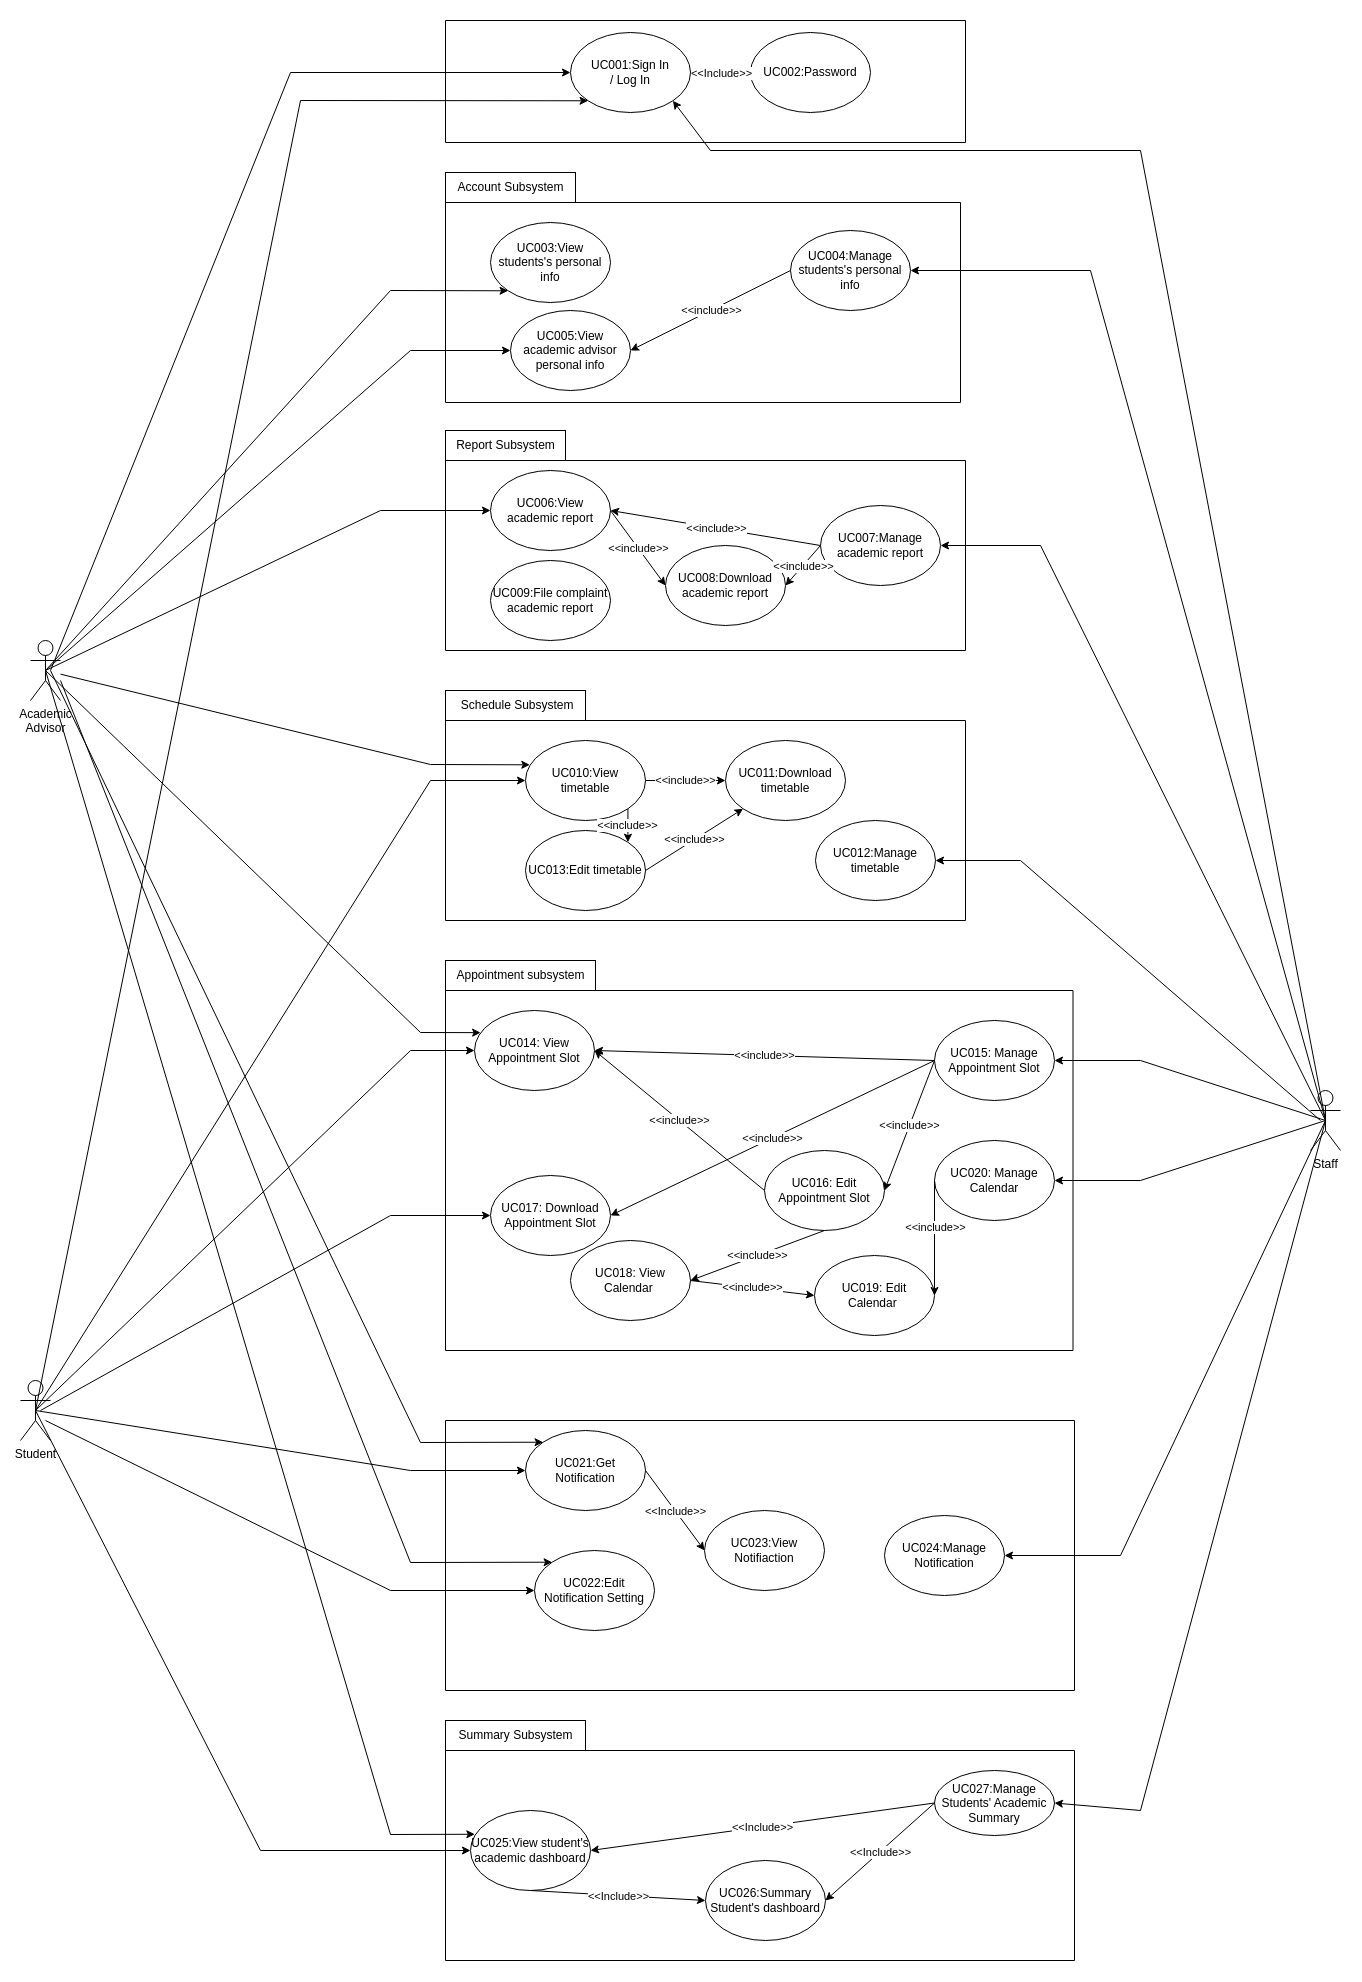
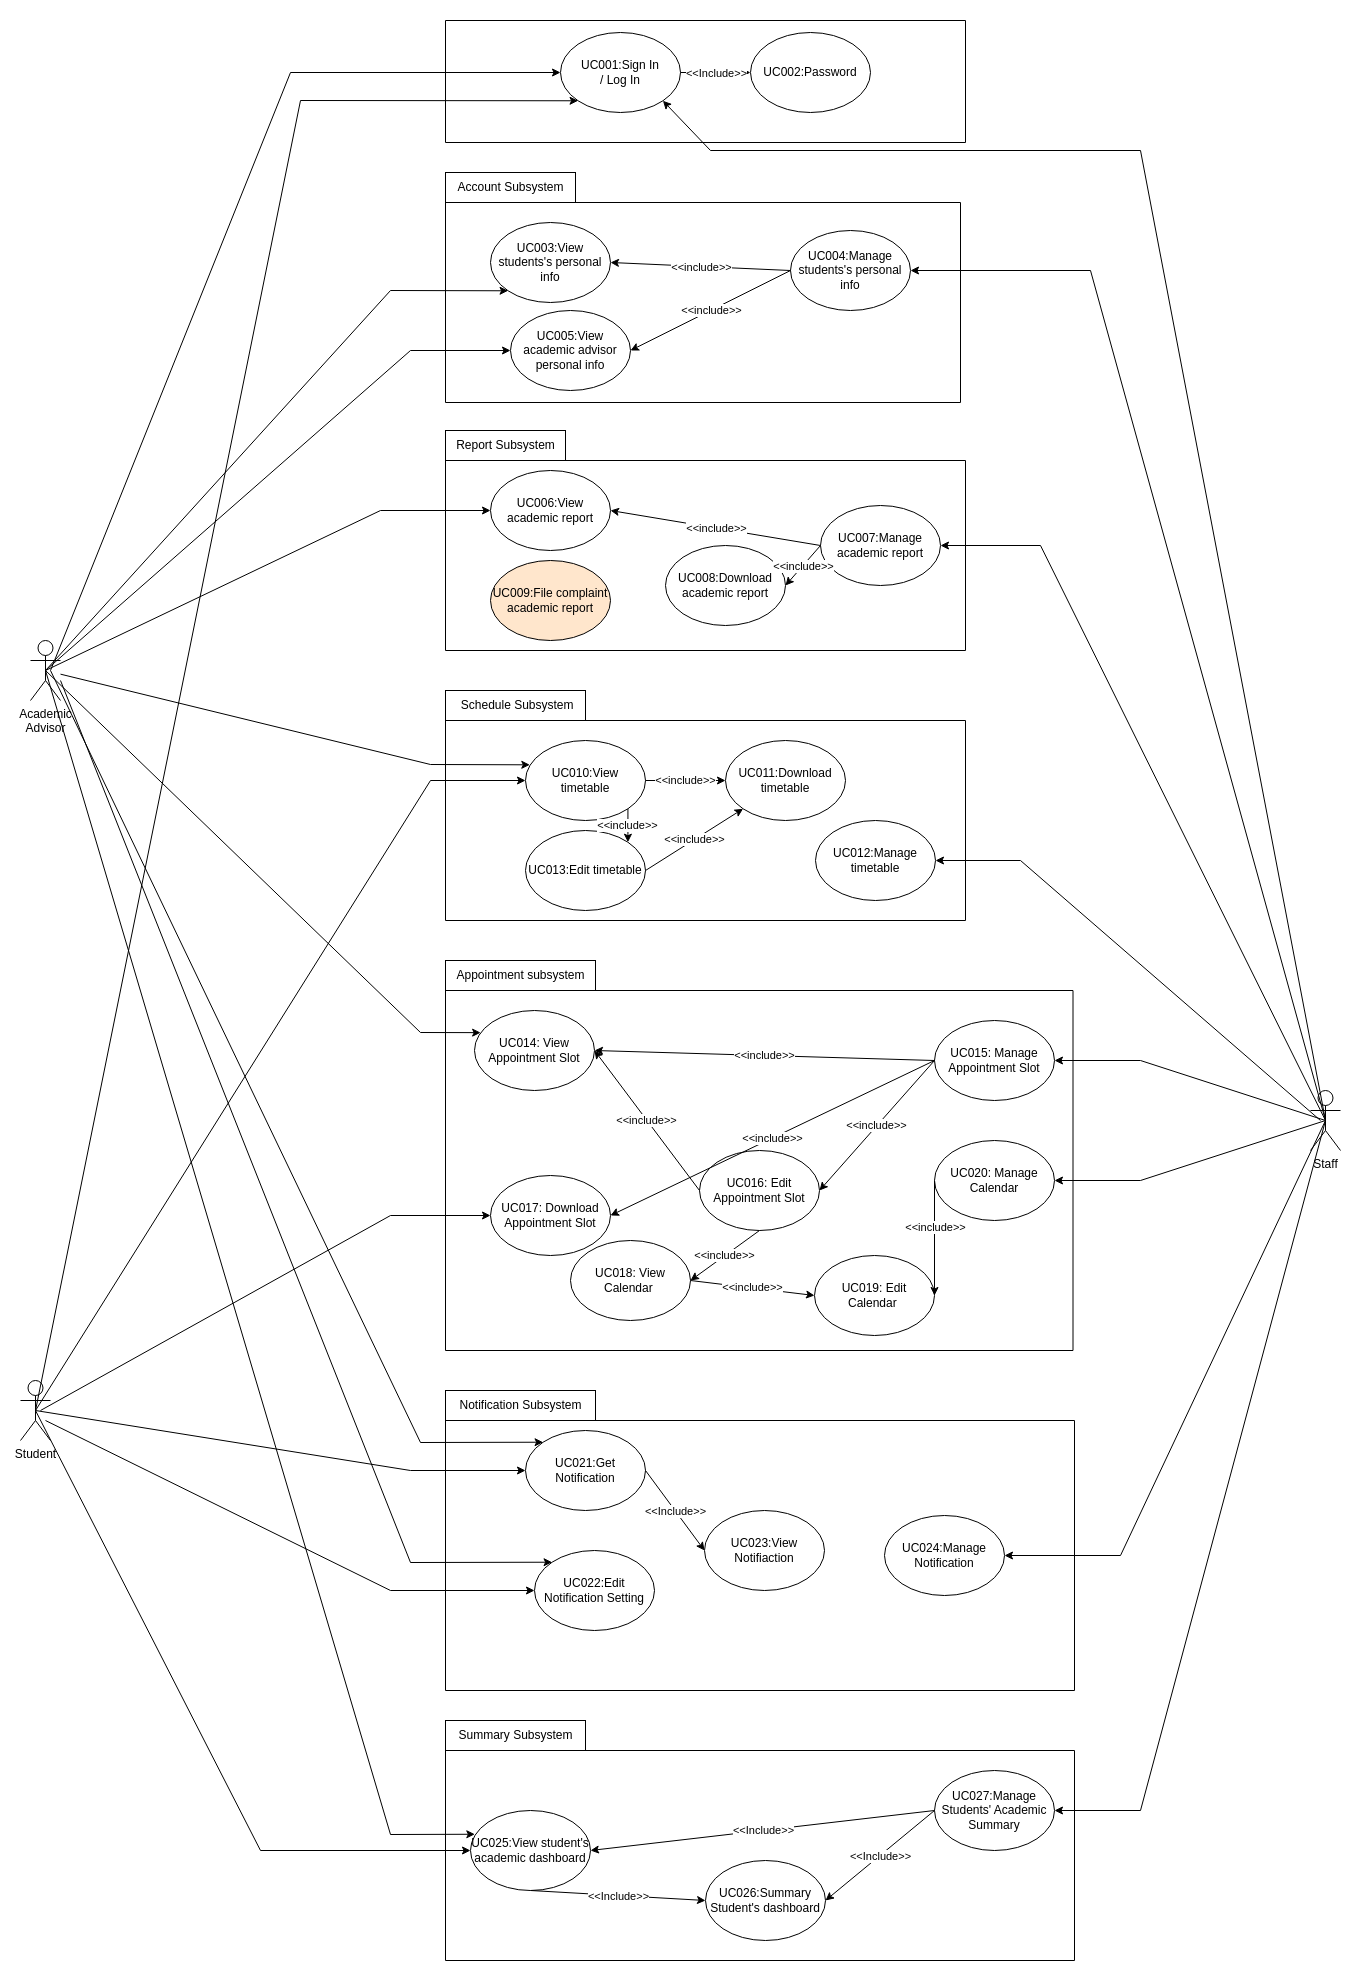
(631, 73) -> (621, 73)
none -> (702, 267)
(636, 545) -> none
(551, 601) -> (551, 601)
(825, 1191) -> (760, 1191)
(246, 1209) -> none
none -> (521, 1406)
(995, 1803) -> (995, 1811)
